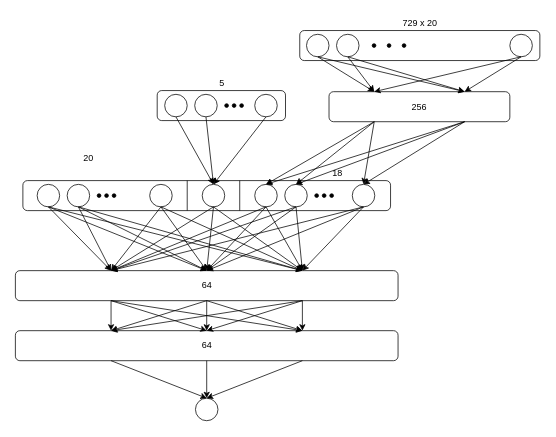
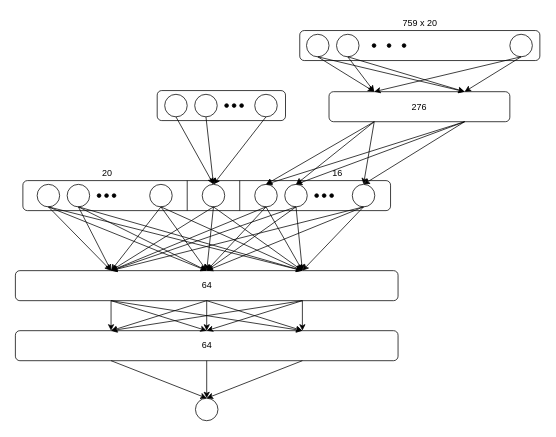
(420, 23) -> (420, 23)
(222, 83) -> none
(419, 107) -> (419, 107)
(88, 158) -> (107, 173)
(338, 173) -> (338, 173)
